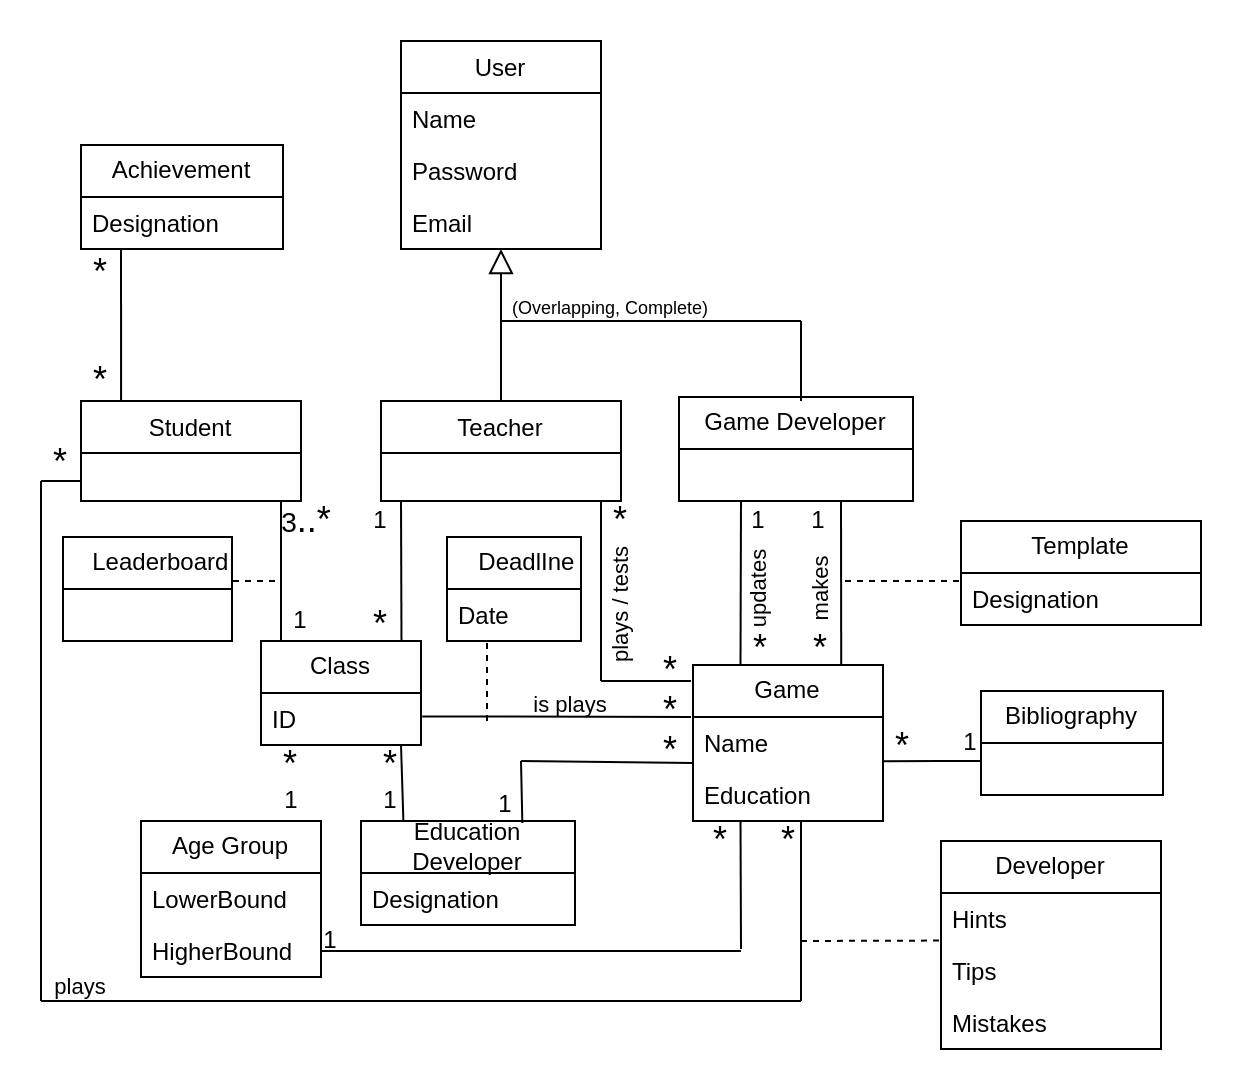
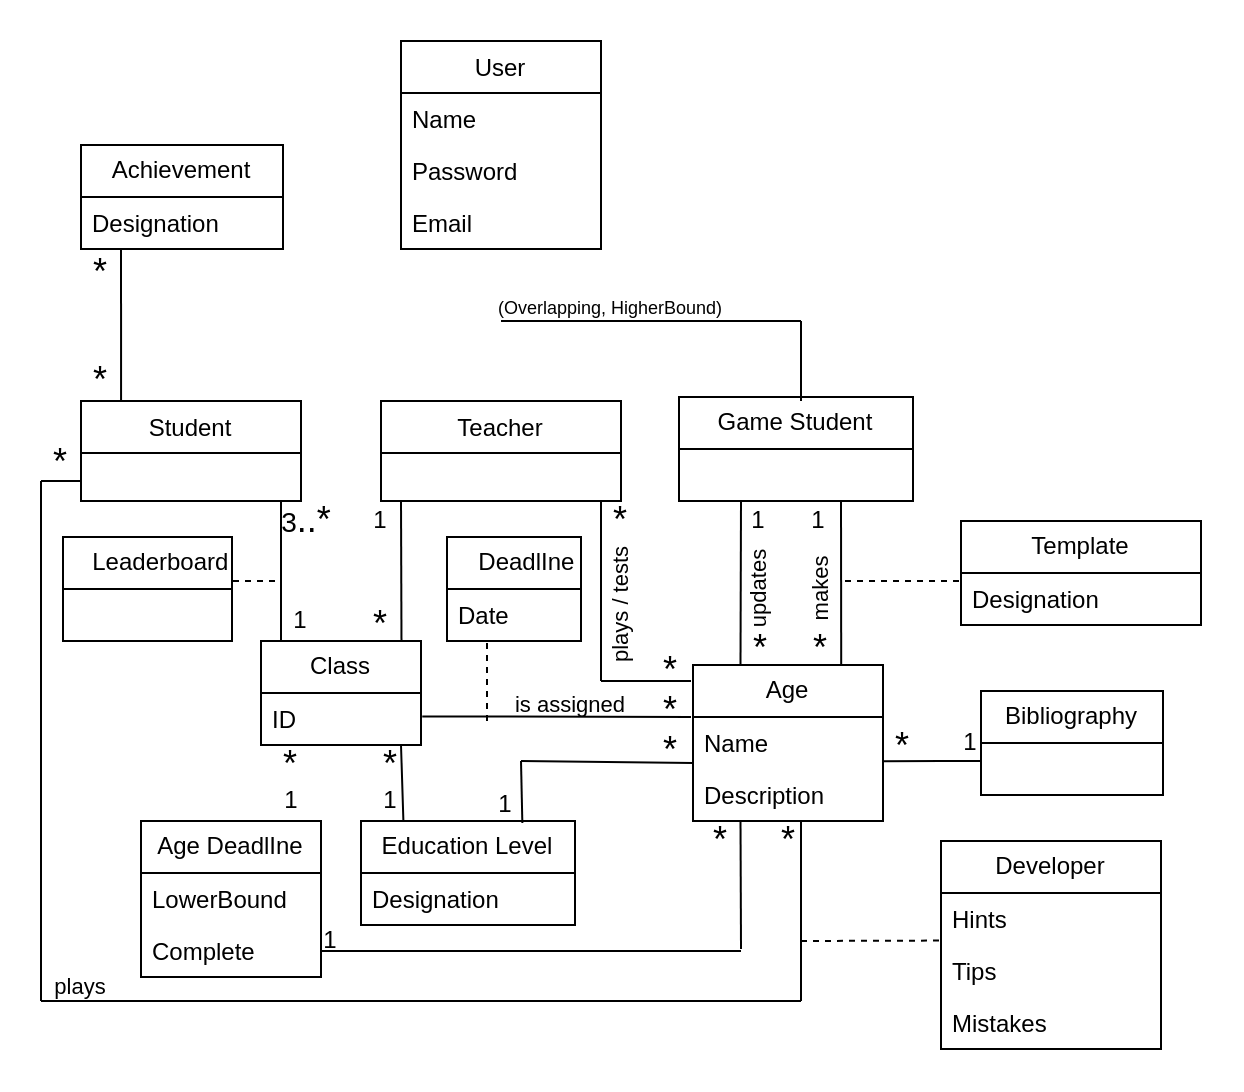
(611, 307) -> (611, 307)
(501, 338) -> none
(796, 423) -> (796, 423)
(788, 691) -> (788, 691)
(571, 705) -> (571, 705)
(762, 797) -> (773, 797)
(231, 847) -> (231, 847)
(468, 847) -> (468, 847)
(224, 953) -> (204, 953)
